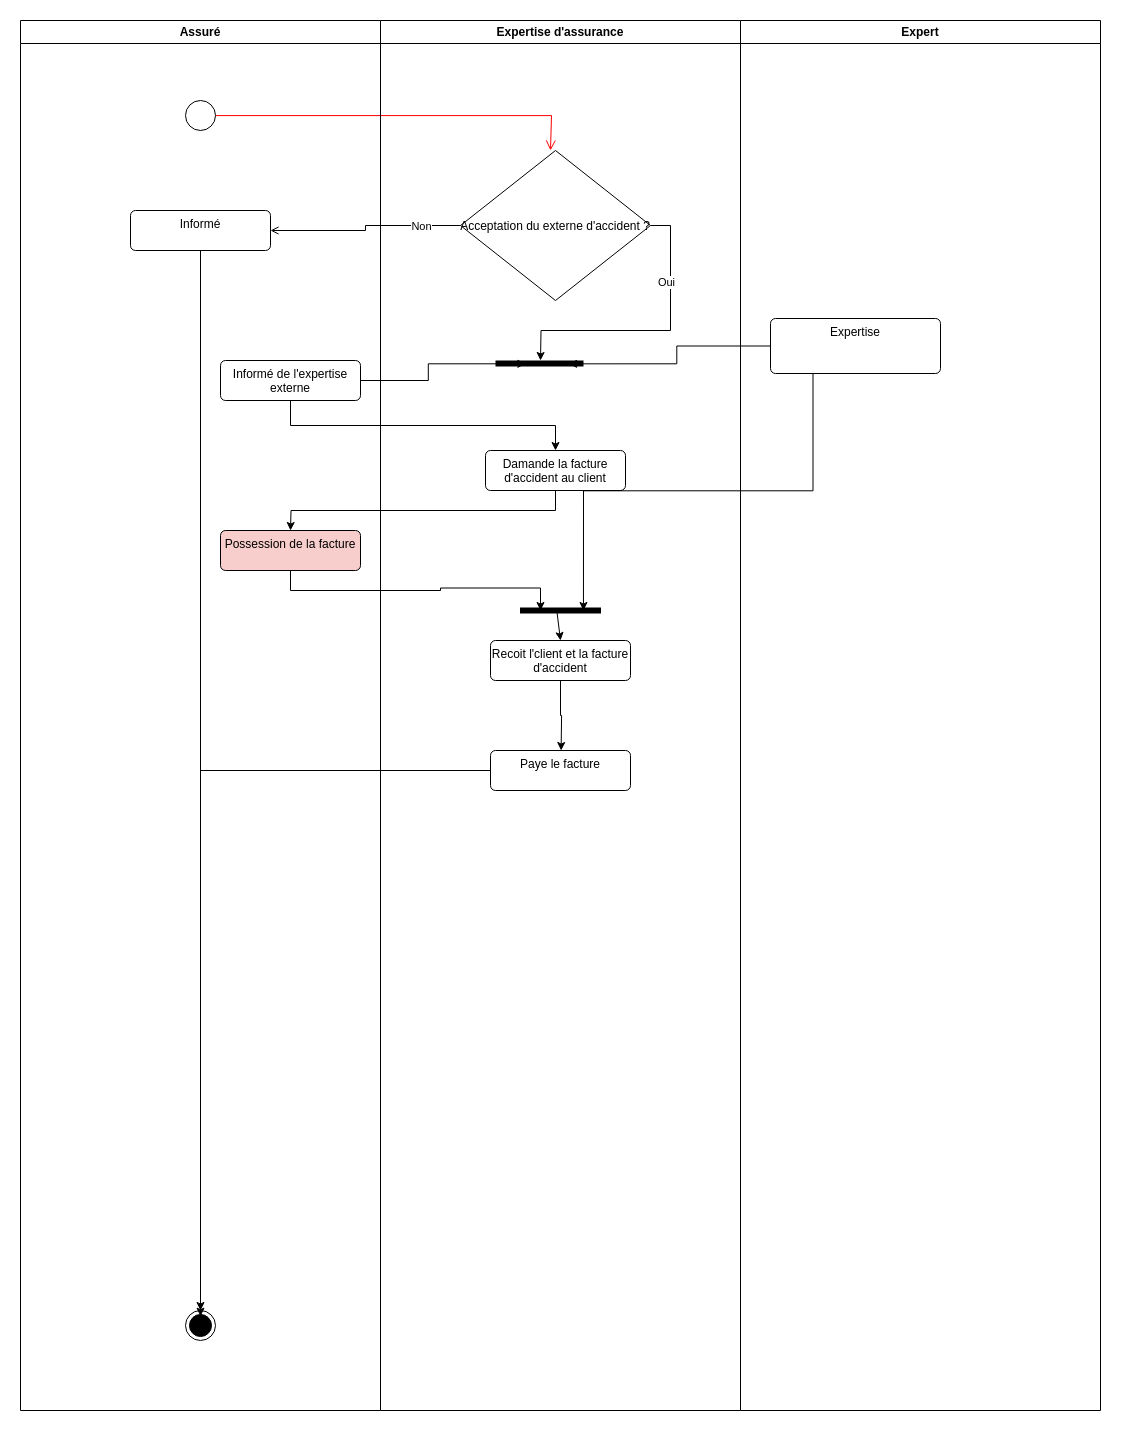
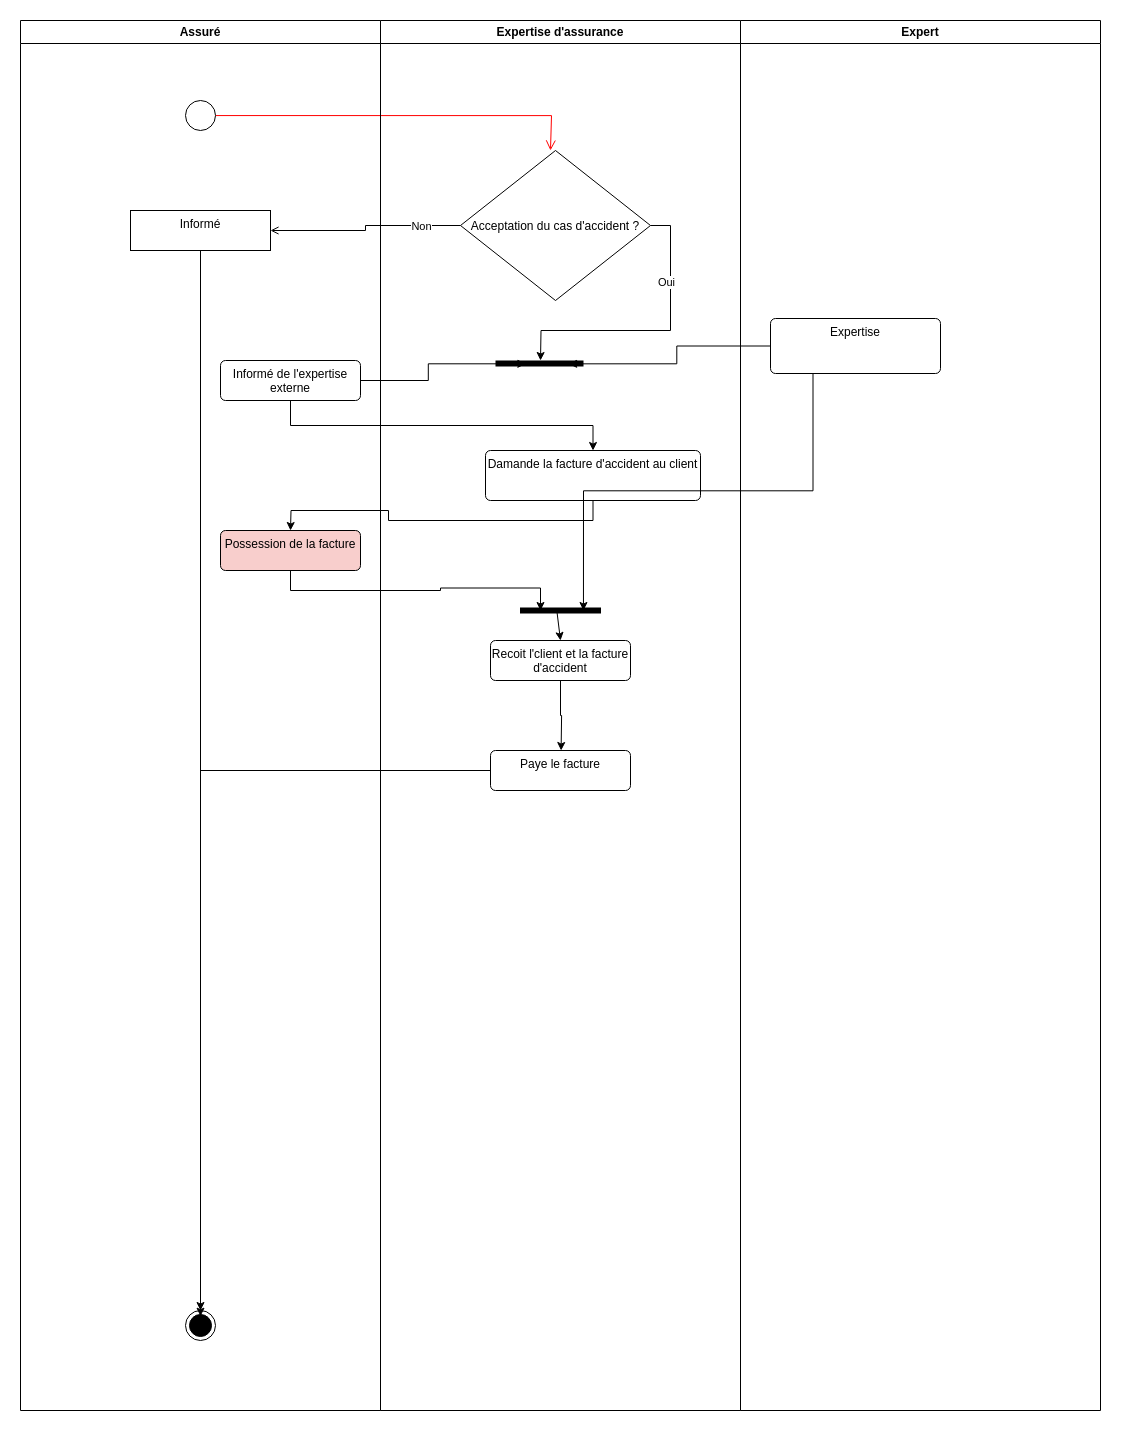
(555, 226) -> (555, 226)
(201, 231) -> (201, 231)
(556, 471) -> (593, 476)
